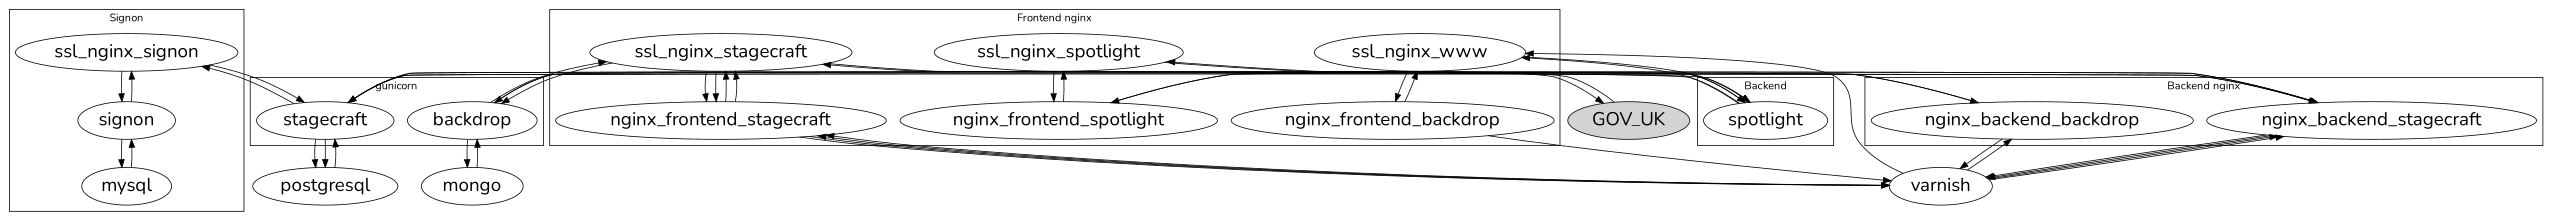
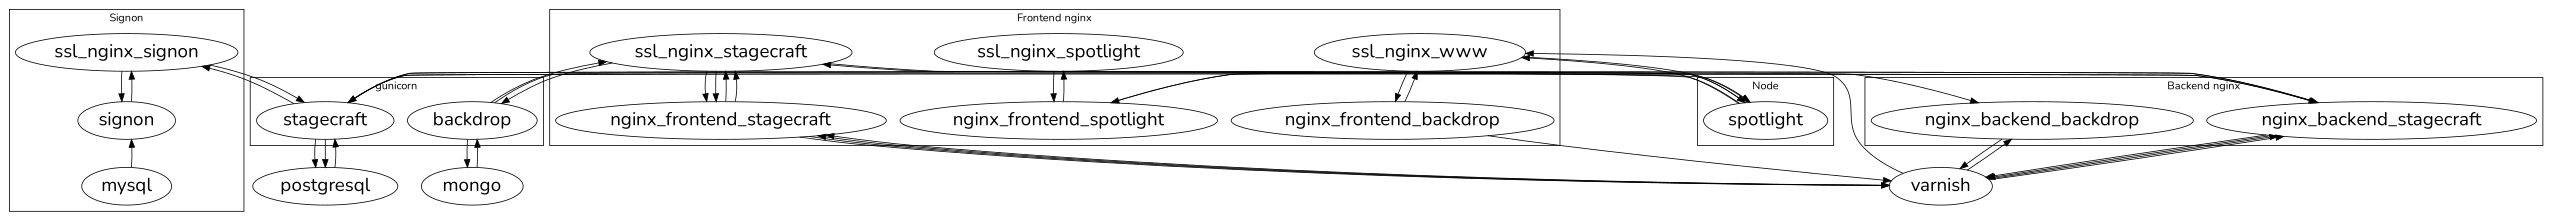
(1239, 72) -> none
(1766, 86) -> (1766, 86)
(1629, 121) -> none
(121, 150) -> none
